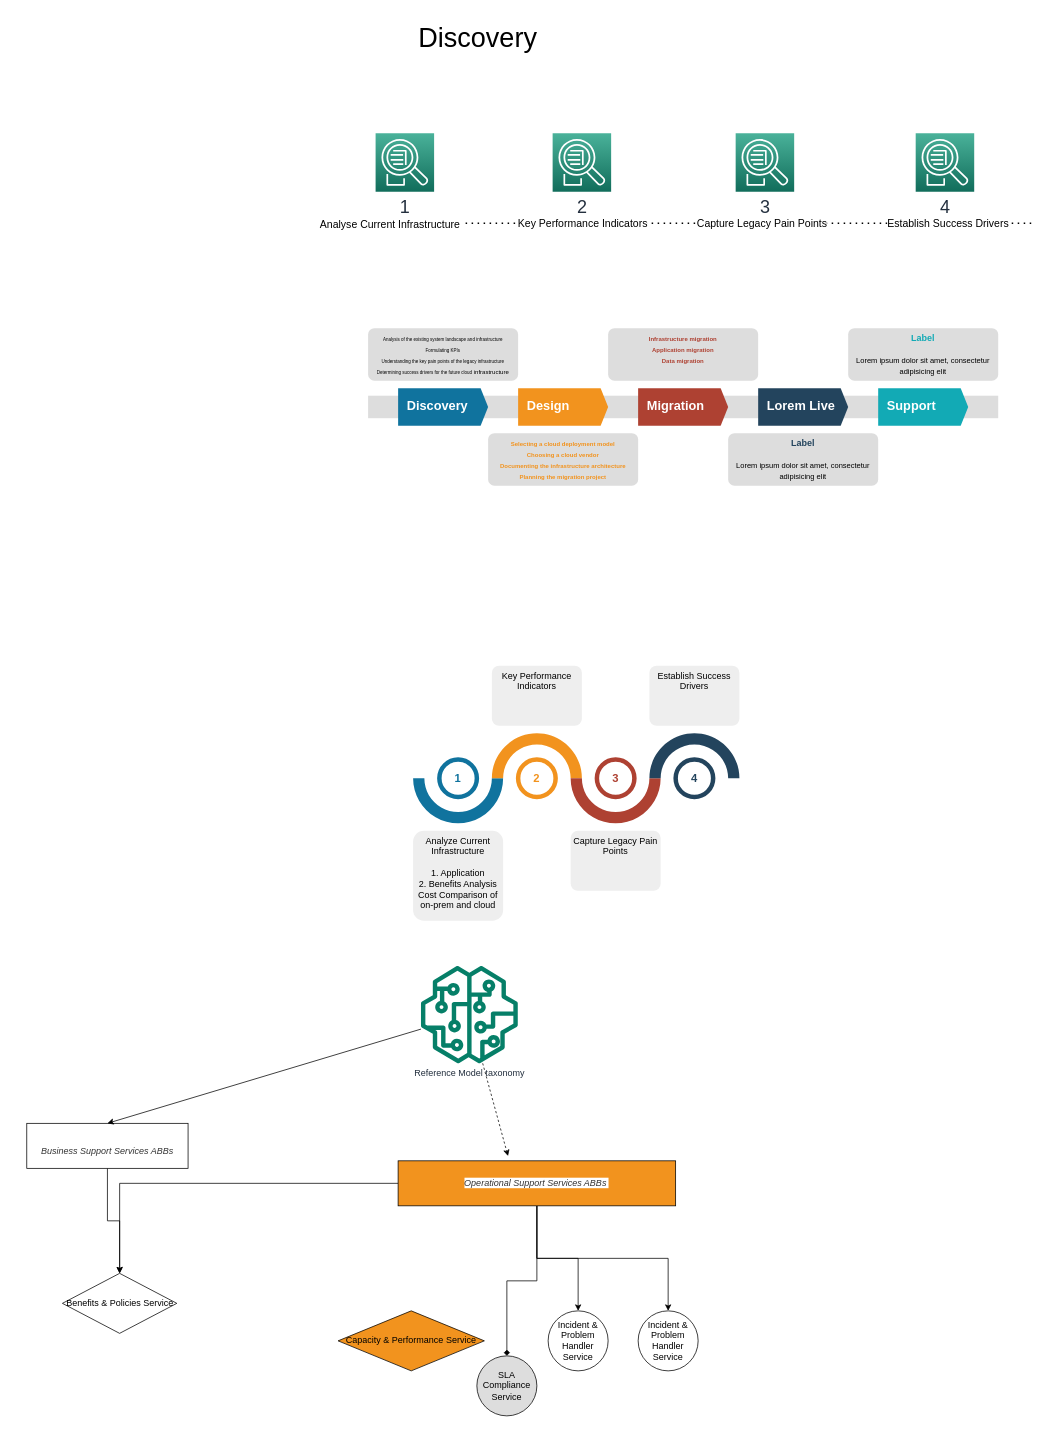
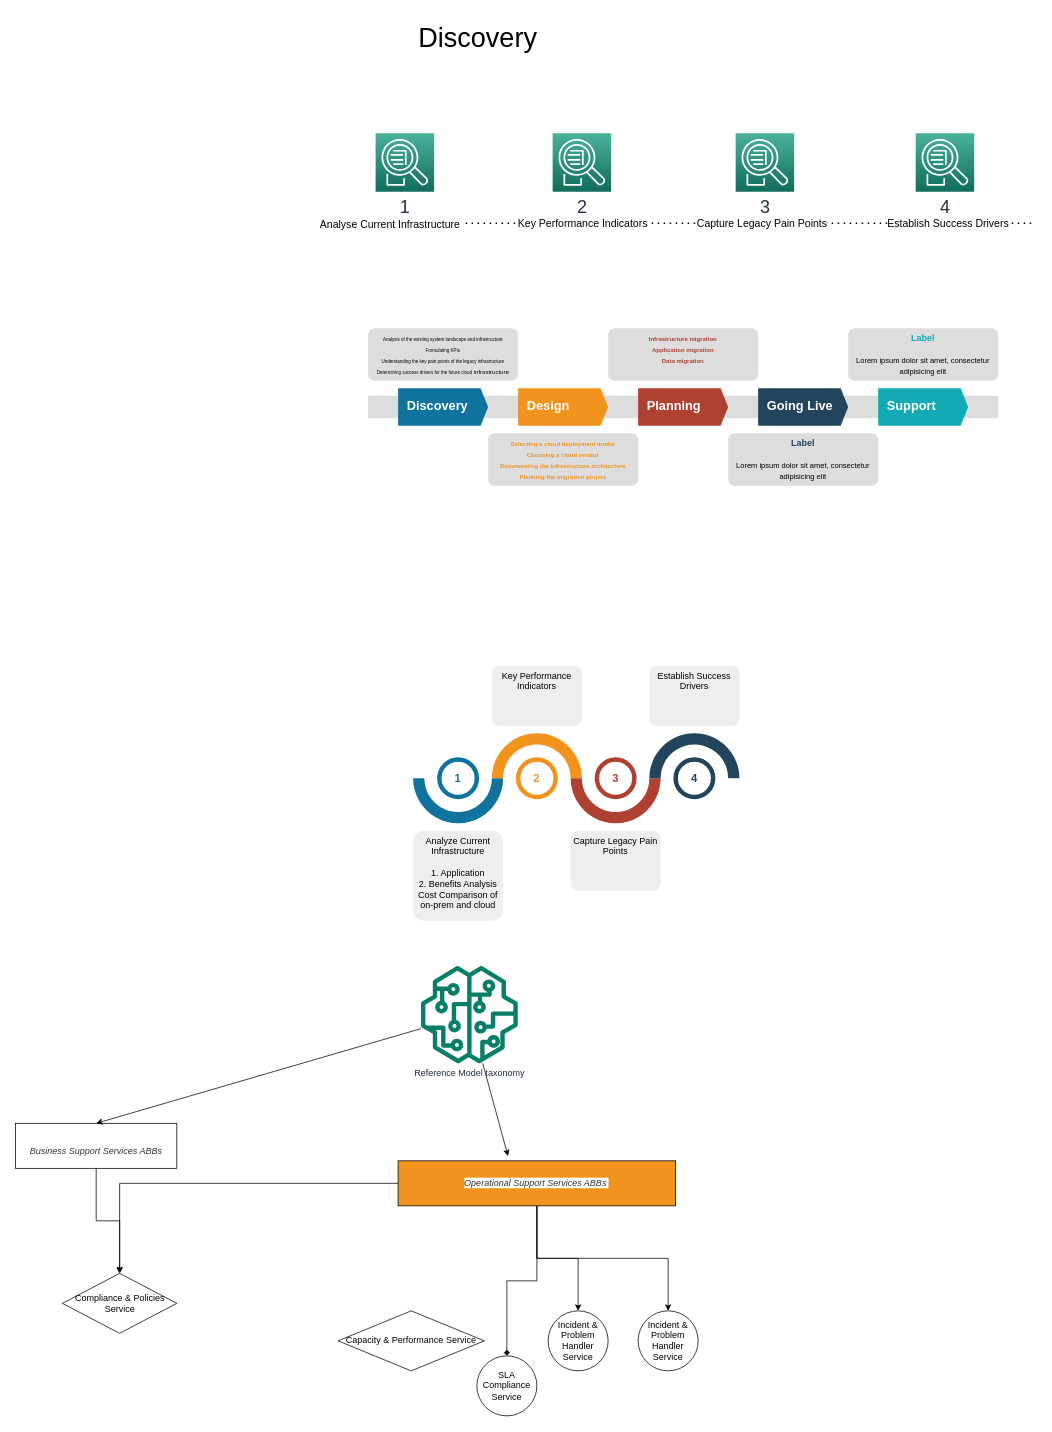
(676, 407) -> (672, 407)
(799, 407) -> (798, 407)
(495, 1108) -> (495, 1108)
(107, 1146) -> (96, 1146)
(120, 1303) -> (120, 1303)
(411, 1341) -> (411, 1341)
(507, 1386) -> (507, 1386)
